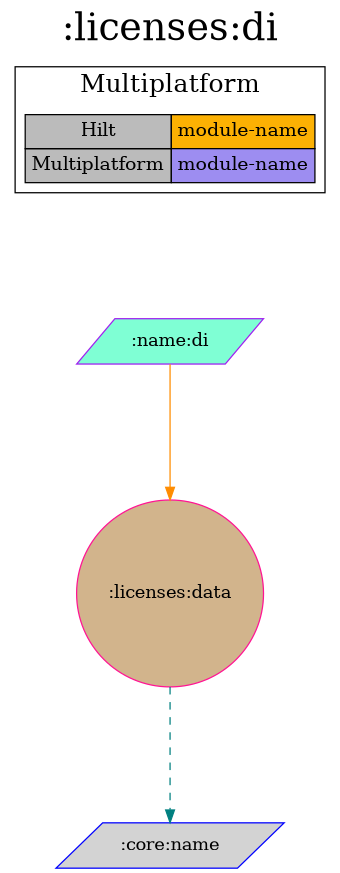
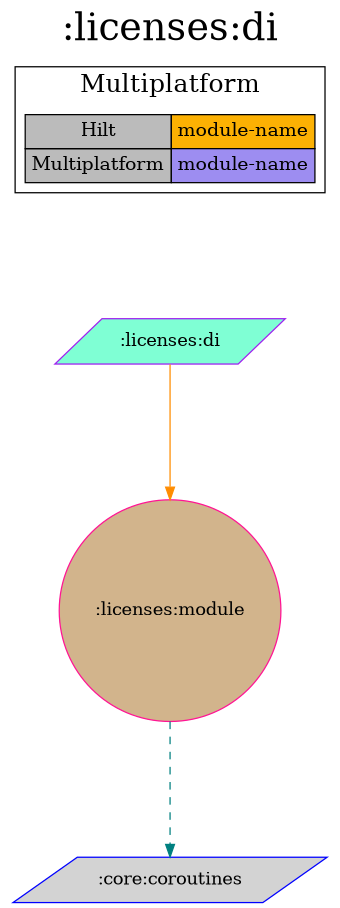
(170, 341) -> (170, 341)
(170, 593) -> (170, 611)
(170, 846) -> (170, 880)
